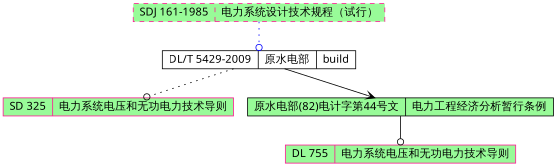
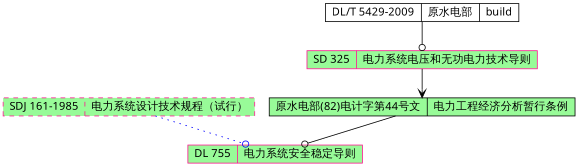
(259, 33) -> (199, 130)
(192, 82) -> (422, 33)
(326, 82) -> (422, 79)
(425, 154) -> (300, 154)
